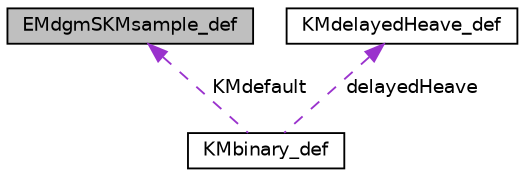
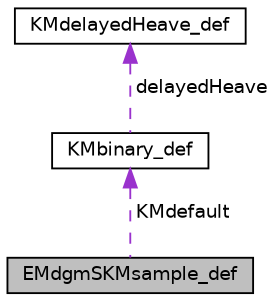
(206, 95) -> (130, 223)
